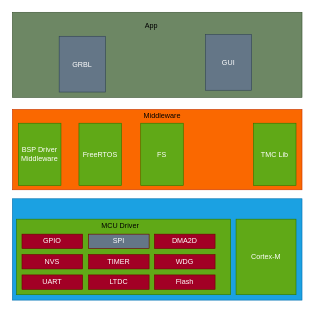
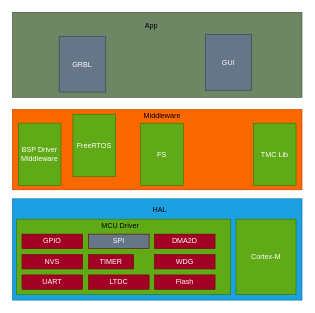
(100, 155) -> (94, 146)
none -> (160, 210)
(119, 262) -> (111, 262)
